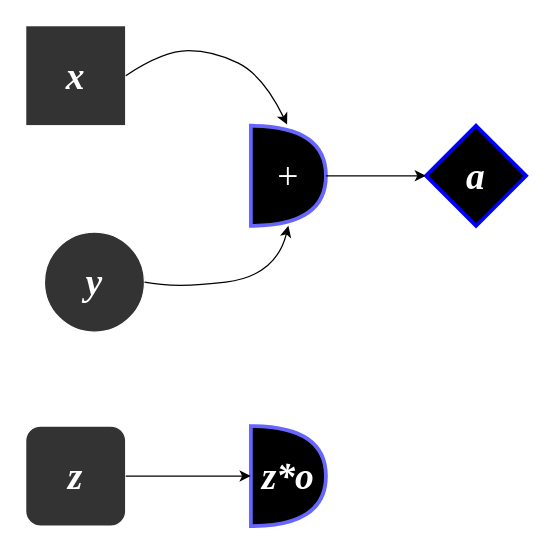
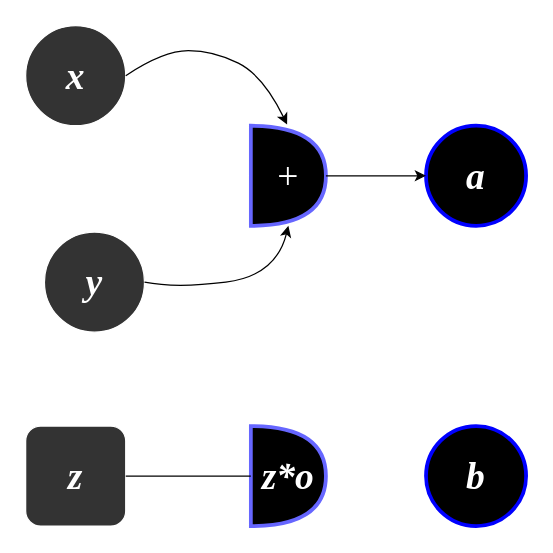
(76, 76) -> (76, 76)
(476, 176) -> (476, 176)
(241, 476) -> (244, 476)
none -> (476, 476)
